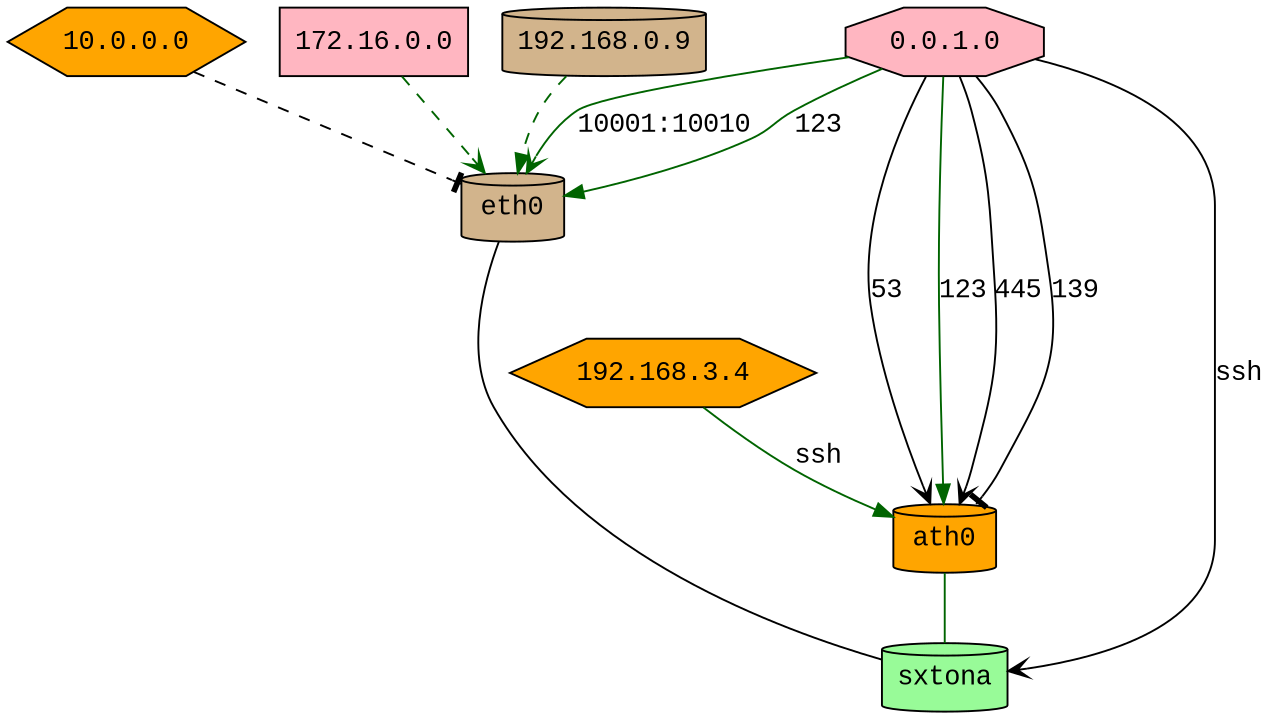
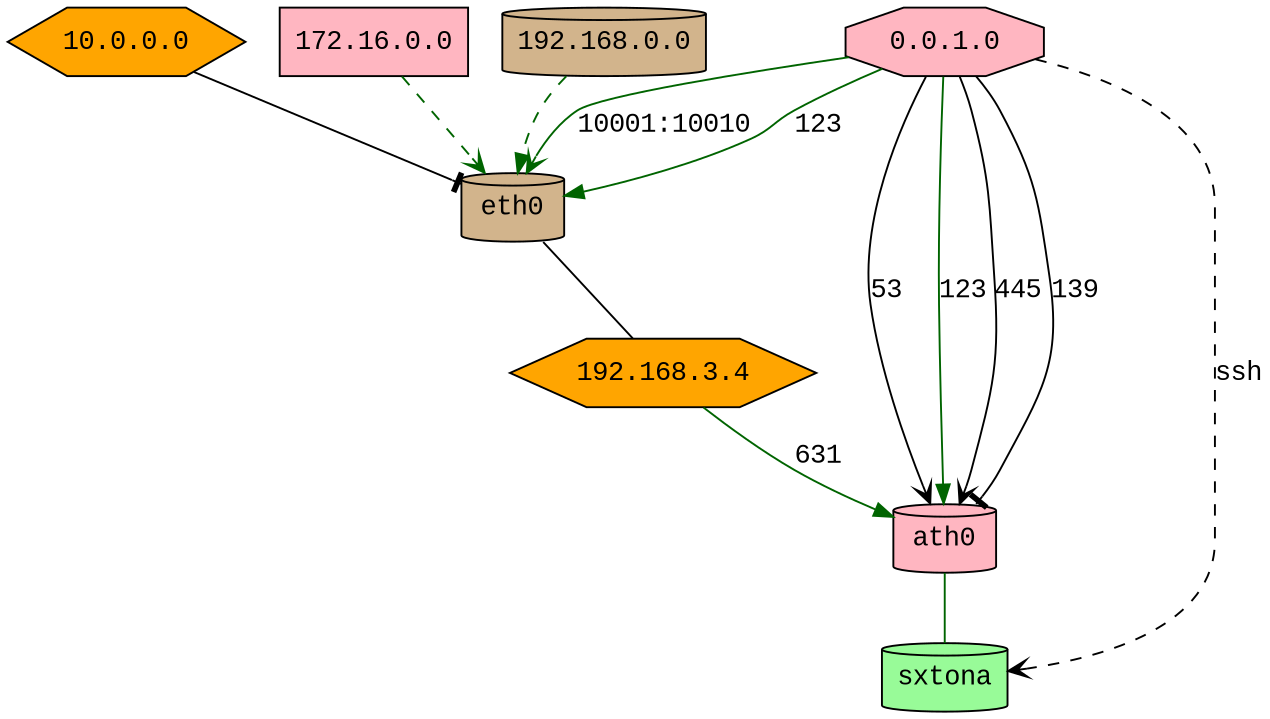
(604, 42) -> (604, 42)
(323, 126) -> (323, 126)
(1215, 372) -> (1215, 372)
(818, 456) -> (818, 456)
(594, 519) -> (588, 290)
(945, 538) -> (945, 538)
